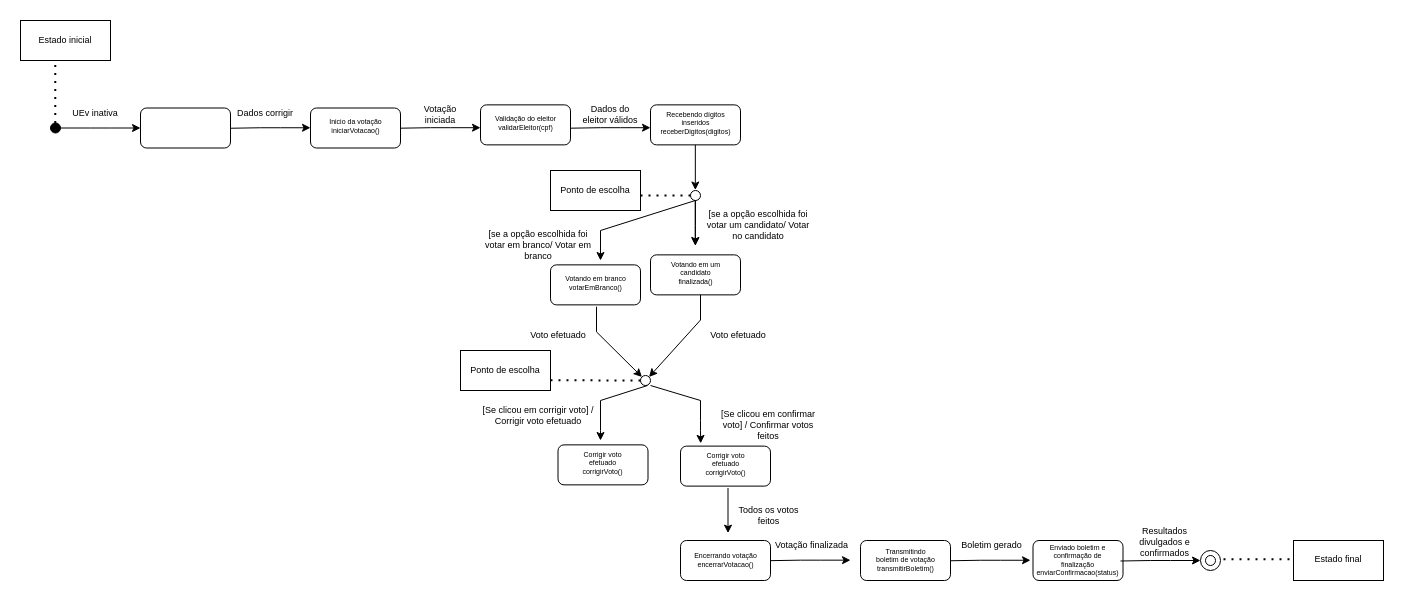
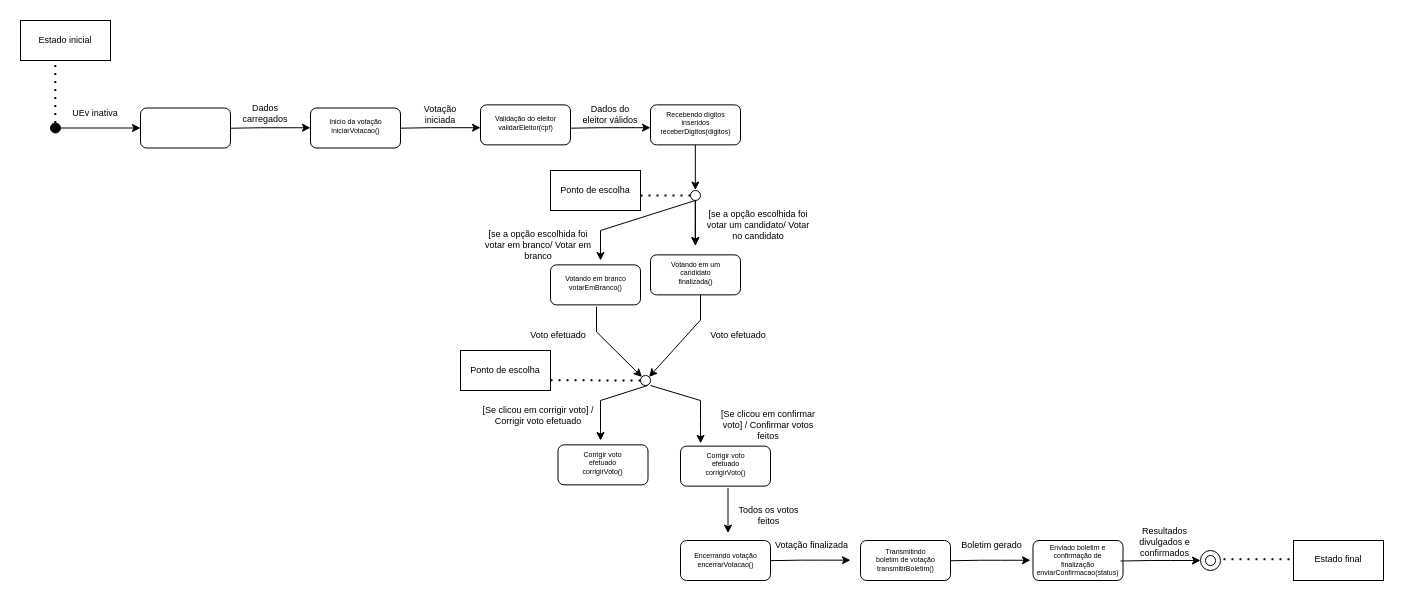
(266, 114) -> (266, 114)
